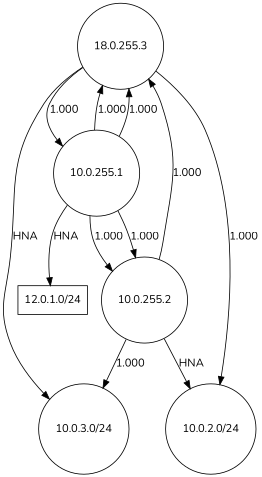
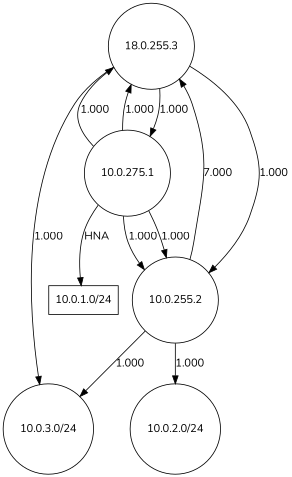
(97, 173) -> (127, 173)
(187, 173) -> (218, 173)
(226, 213) -> (258, 160)
(26, 237) -> (49, 237)
(53, 300) -> (83, 300)
(192, 364) -> (190, 364)
